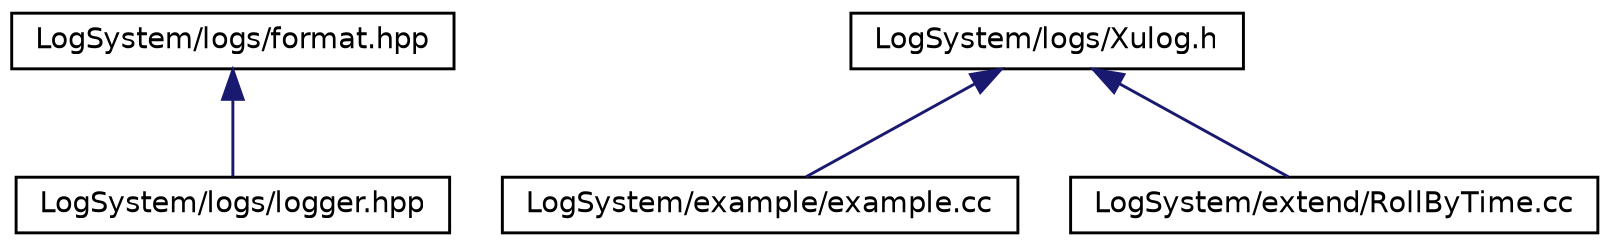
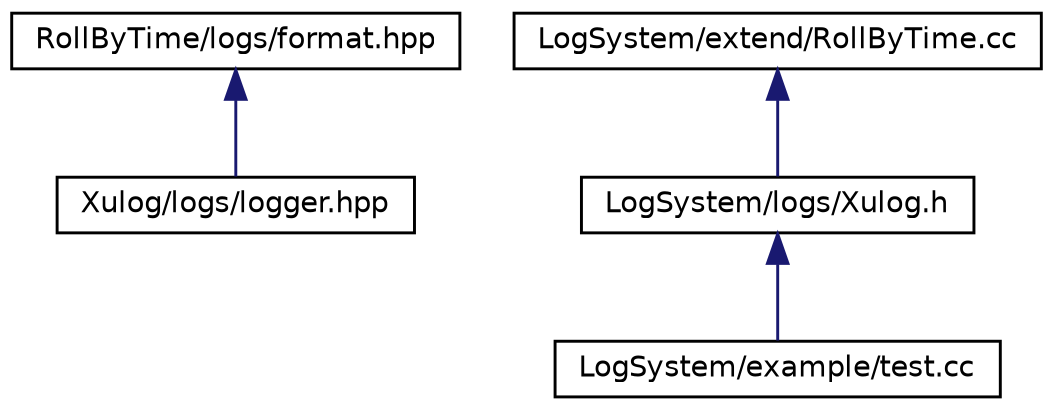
(233, 41) -> (236, 41)
(1204, 130) -> (778, 138)
(233, 205) -> (236, 205)
(760, 205) -> (778, 369)
